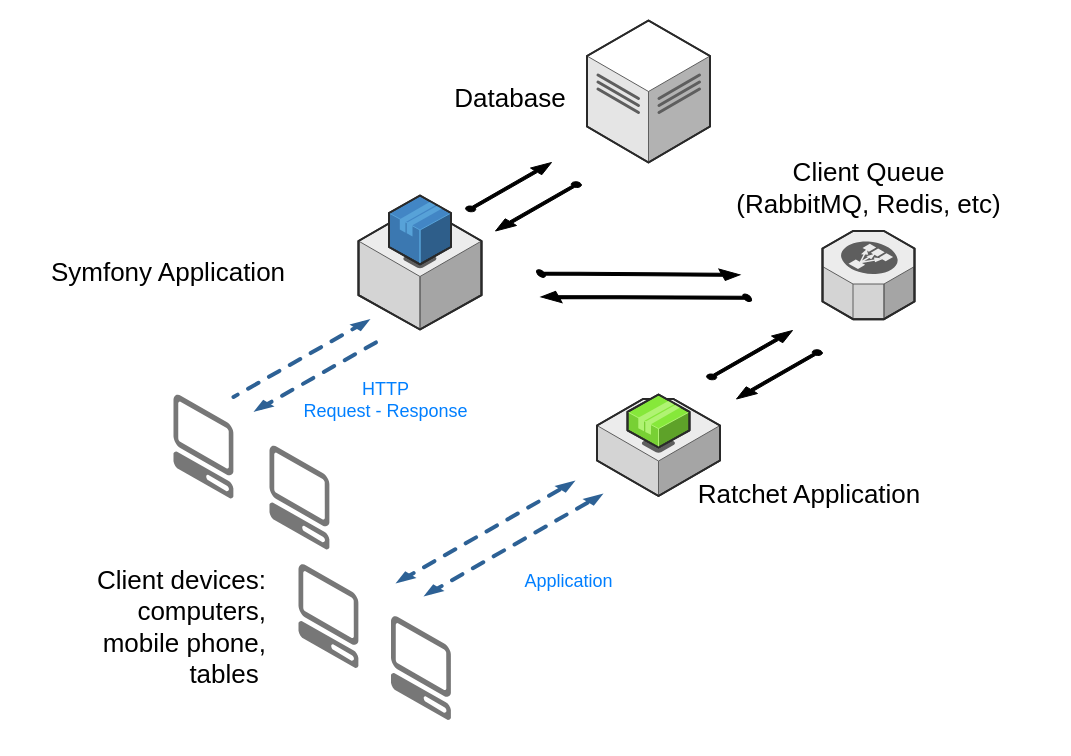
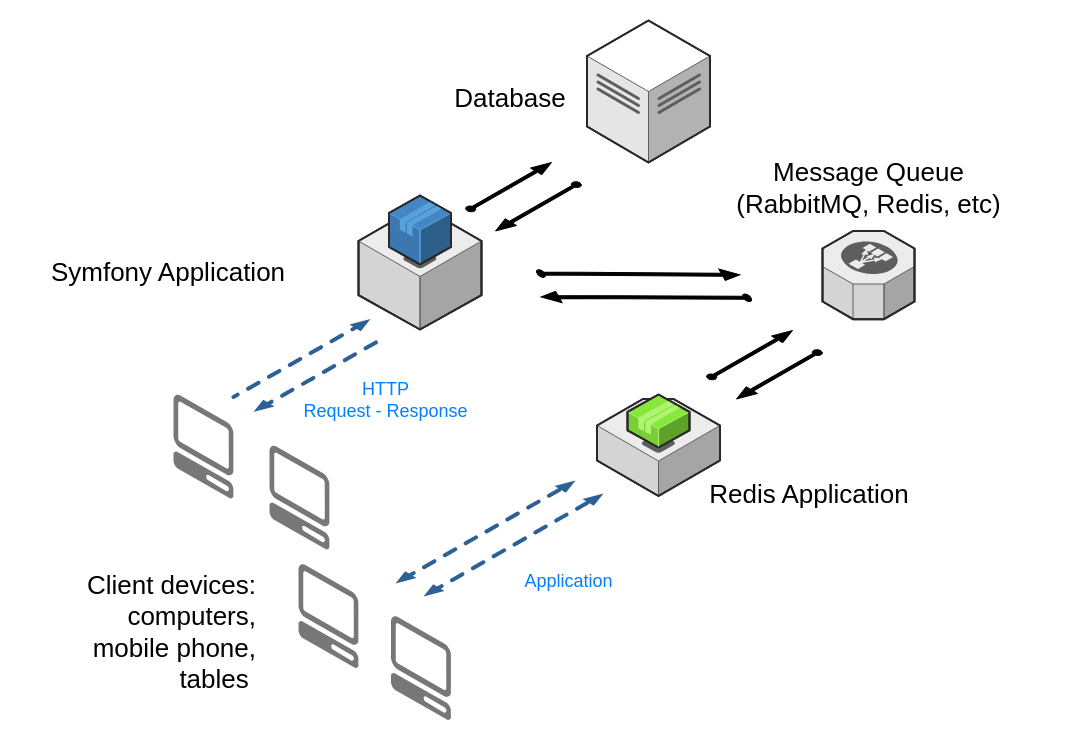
(869, 189) -> (869, 189)
(810, 511) -> (810, 511)
(145, 628) -> (135, 633)
